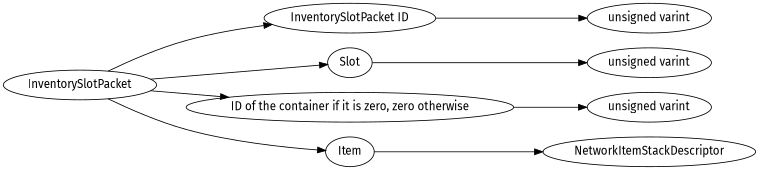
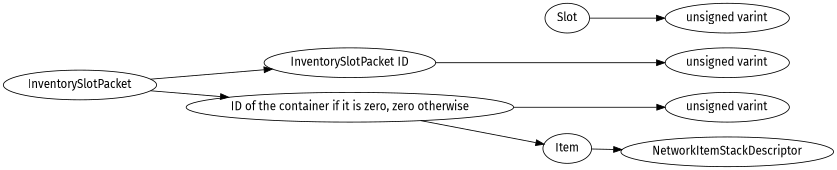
(235, 72) -> none
(210, 135) -> (478, 132)
